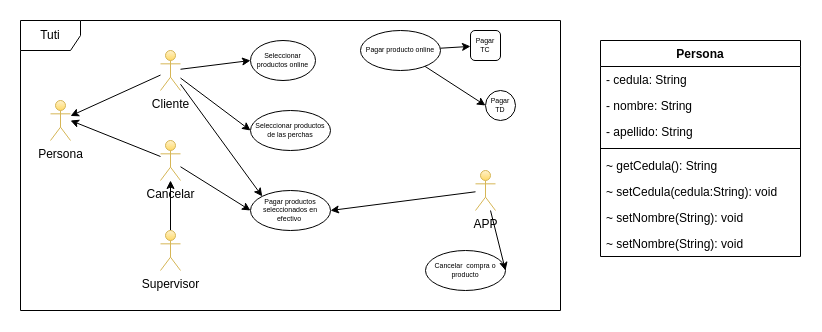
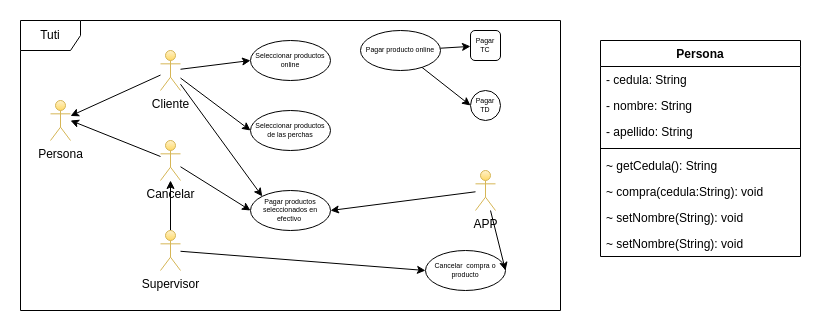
(283, 61) -> (291, 61)
(501, 106) -> (486, 106)
(701, 192) -> (693, 192)
none -> (299, 261)
